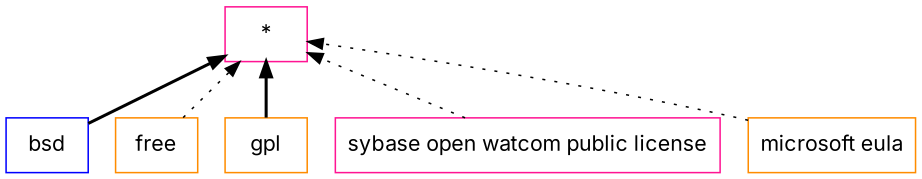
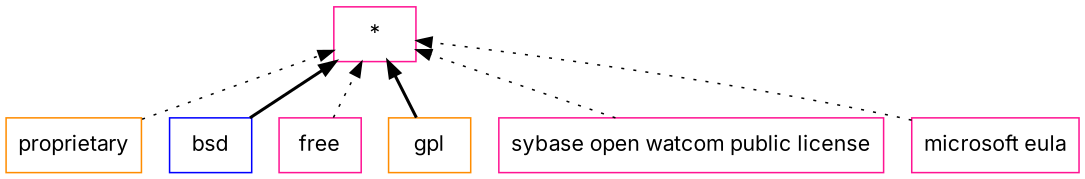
none -> (74, 145)
(157, 145) -> (320, 145)
(832, 145) -> (995, 145)
